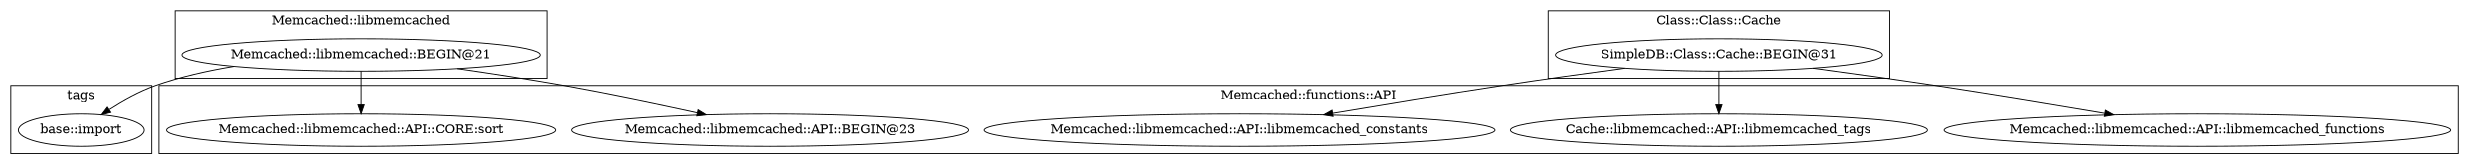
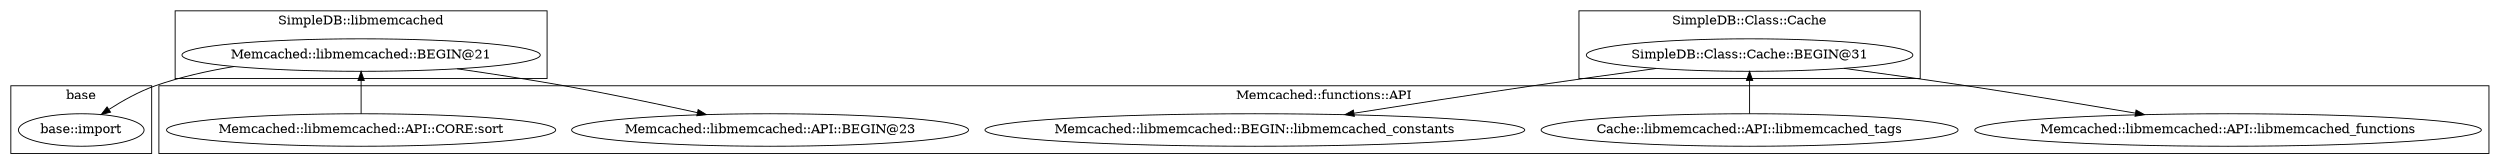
(361, 21) -> (361, 21)
(1719, 21) -> (1750, 21)
(361, 91) -> (361, 97)
(1719, 91) -> (1750, 97)
(81, 96) -> (81, 96)
(1240, 130) -> (1255, 130)
